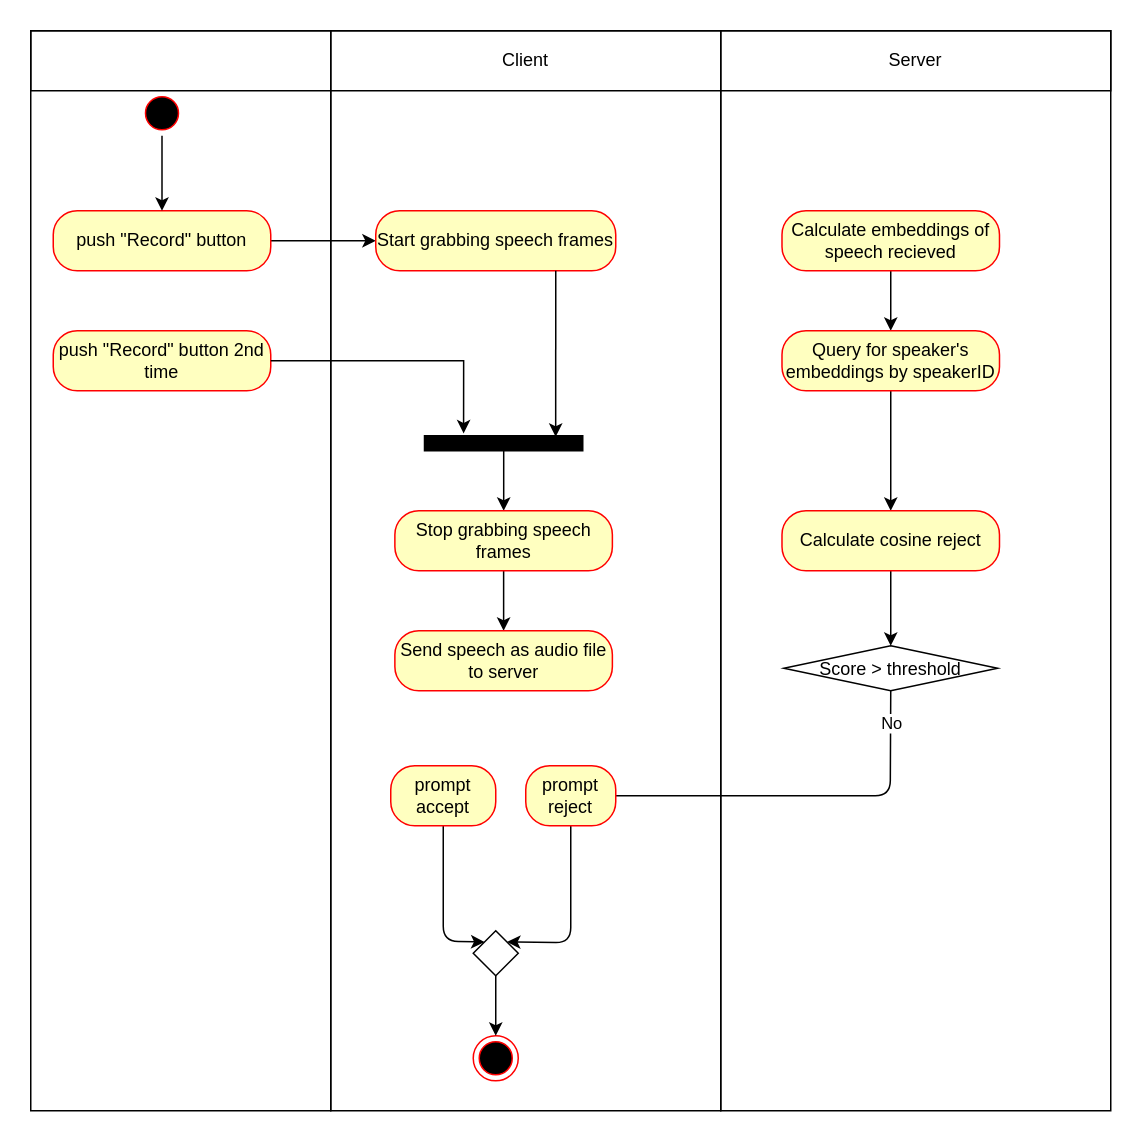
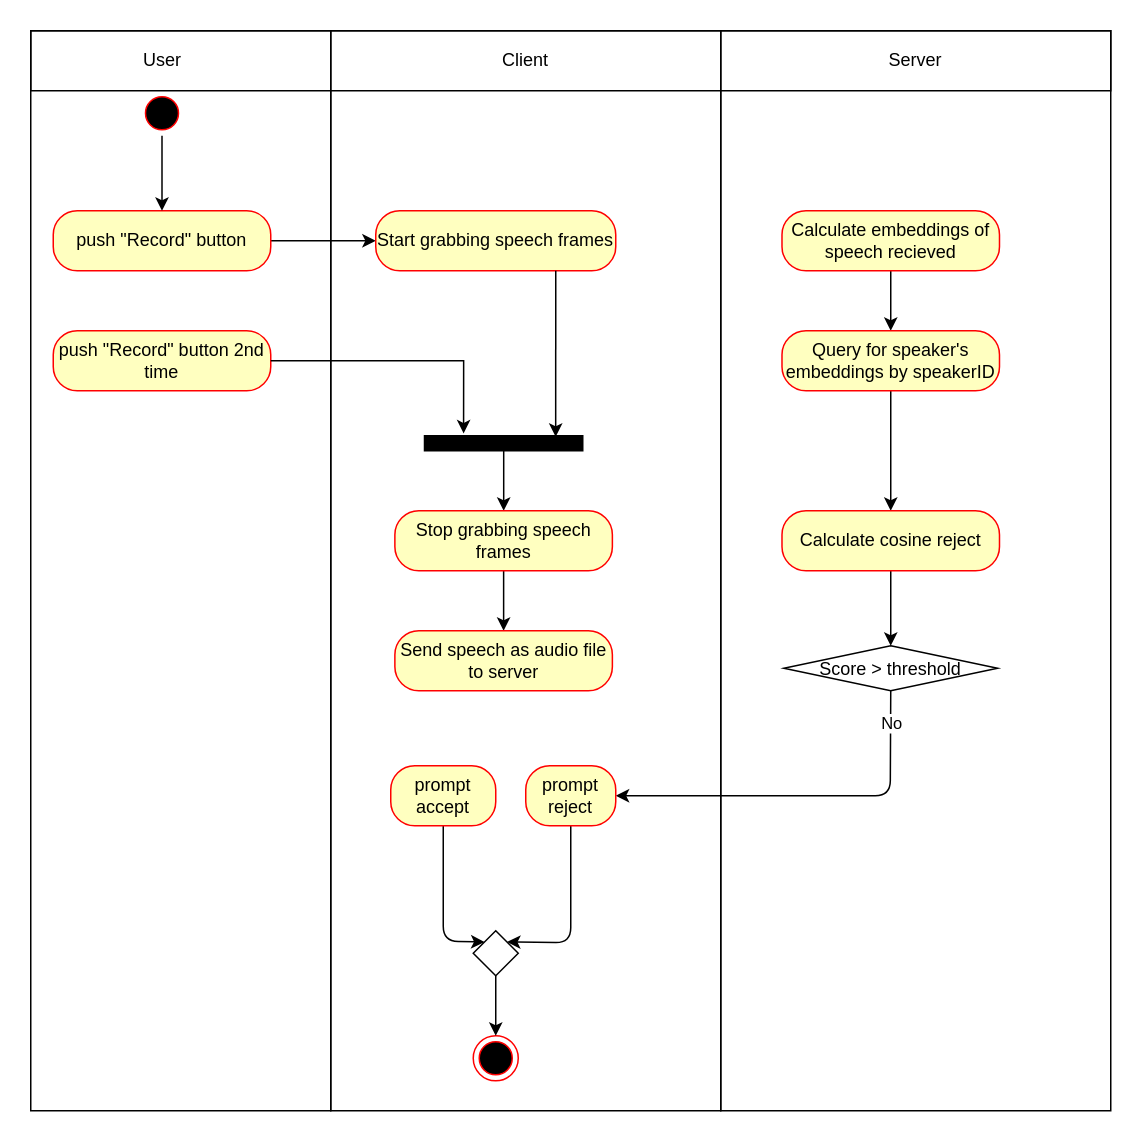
none -> (162, 61)
(622, 796) -> (627, 796)
